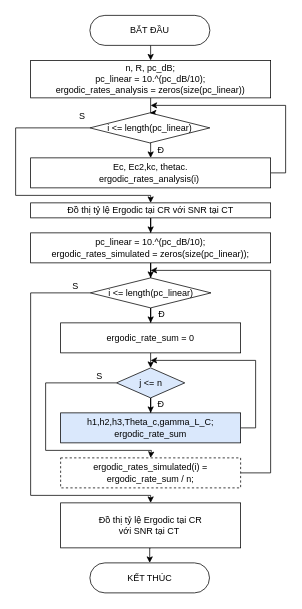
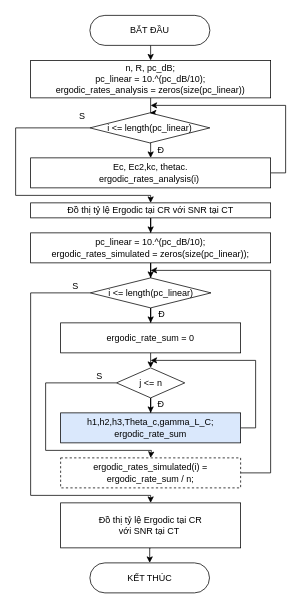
(150, 383) -> (150, 383)
